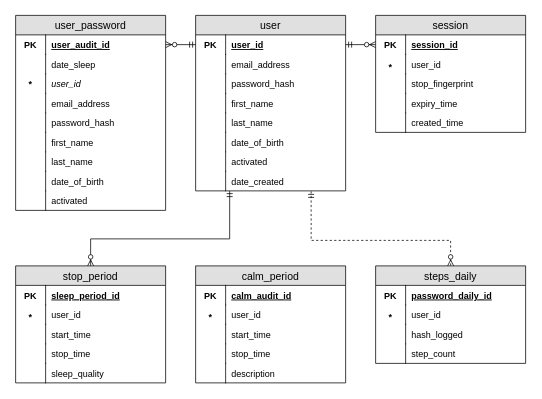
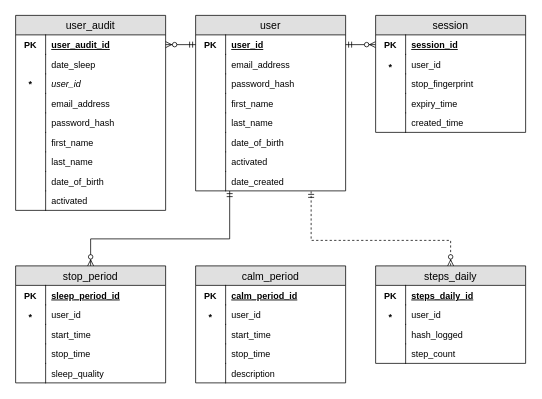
(90, 26) -> (90, 26)
(260, 296) -> (263, 296)
(450, 296) -> (443, 296)
